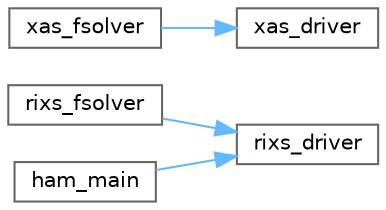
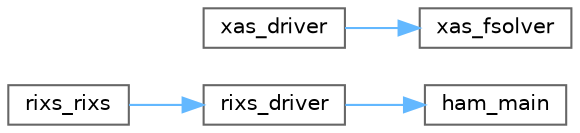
(188, 28) -> (372, 28)
(85, 105) -> (69, 105)
(186, 165) -> (375, 105)
